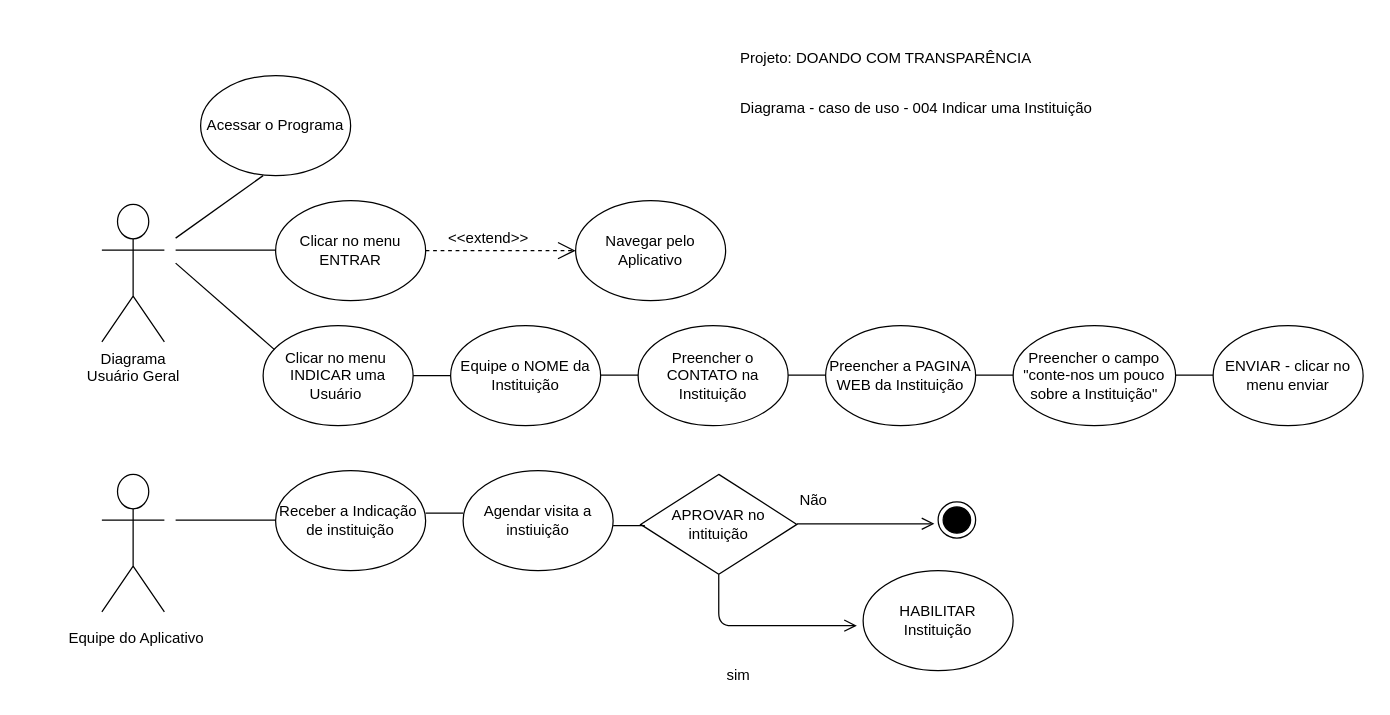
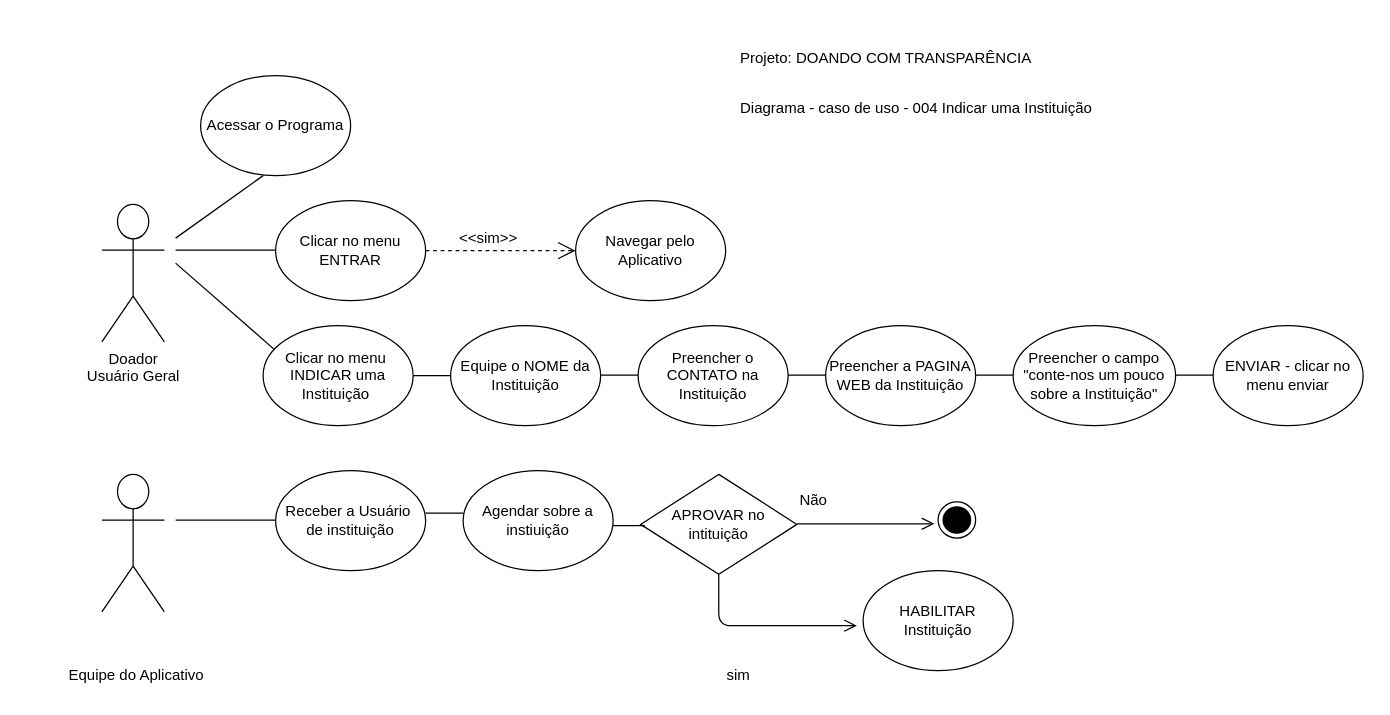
(489, 238) -> (489, 238)
(134, 369) -> (134, 369)
(338, 376) -> (338, 376)
(351, 521) -> (351, 521)
(538, 521) -> (538, 521)
(119, 638) -> (119, 676)
